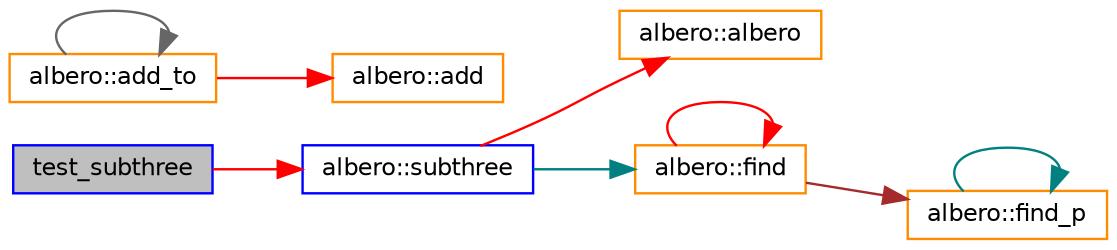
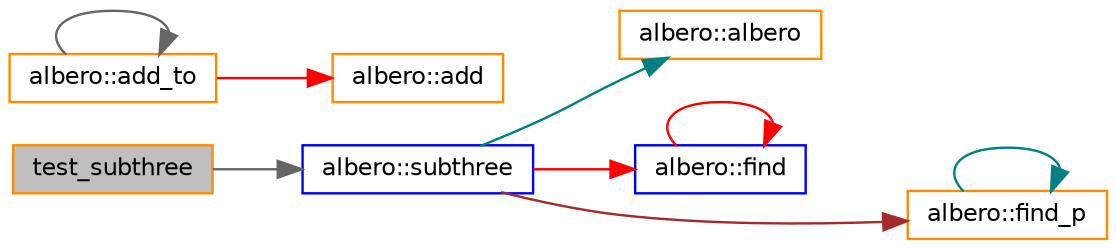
(564, 109) -> (564, 109)
(113, 169) -> (113, 169)
(245, 169) -> (245, 169)
(572, 169) -> (572, 169)
(720, 169) -> (720, 169)
(845, 189) -> (690, 221)
